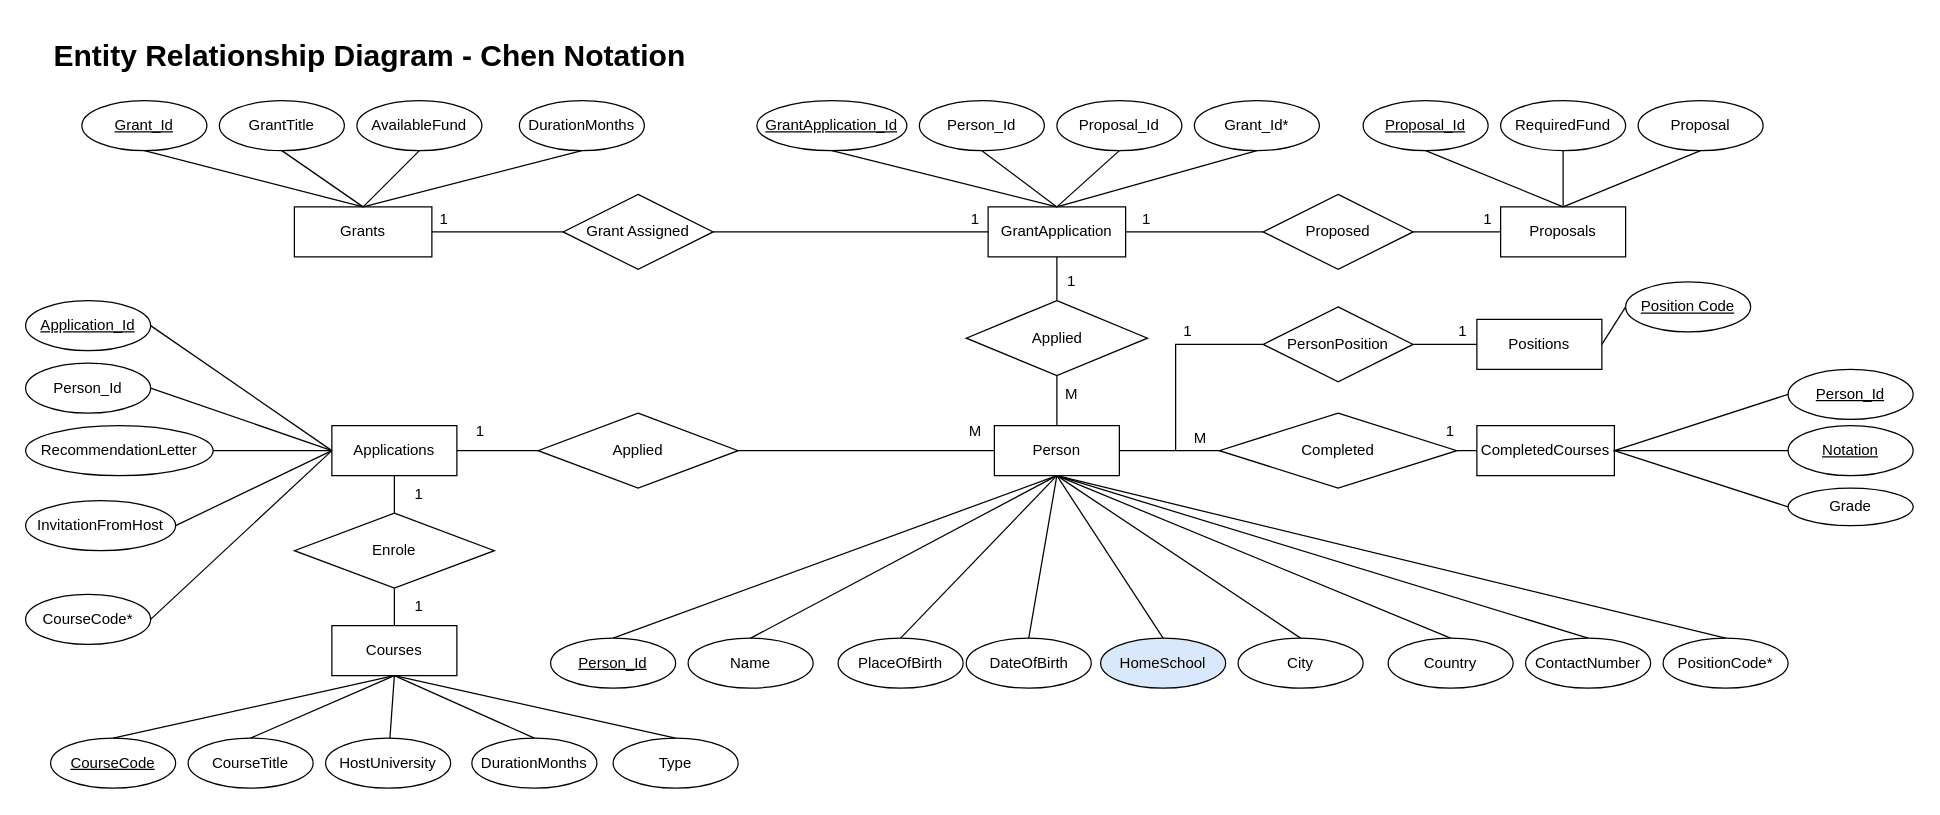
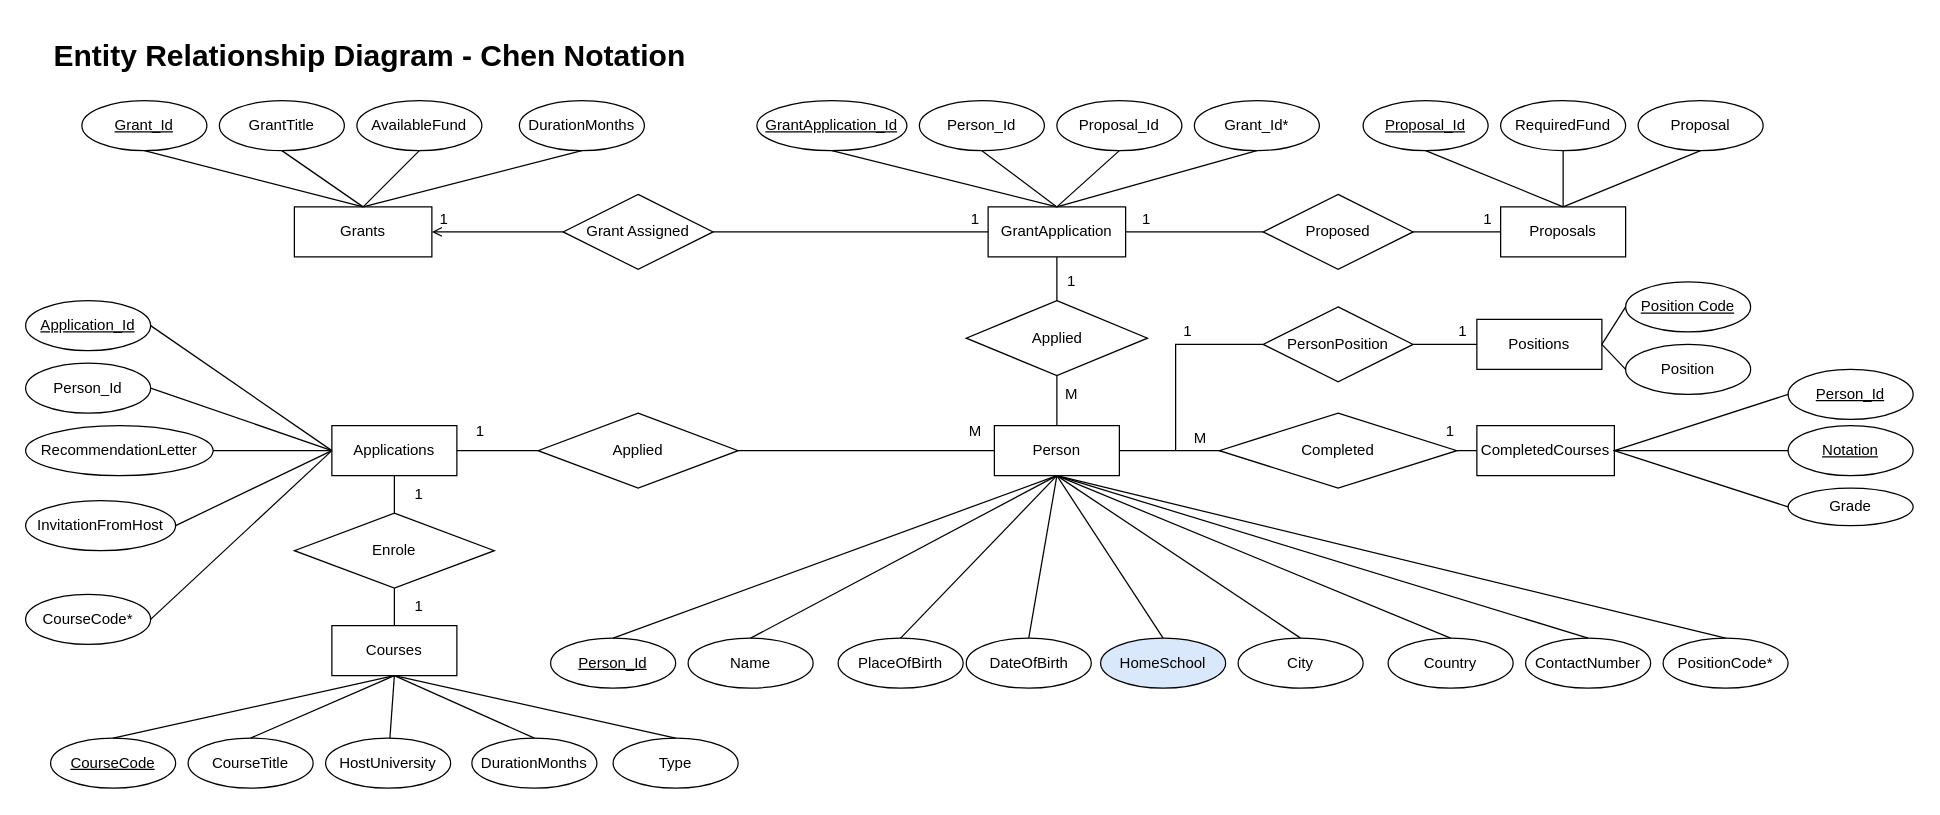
(437, 232) -> (438, 232)
none -> (1614, 358)
none -> (1688, 369)
